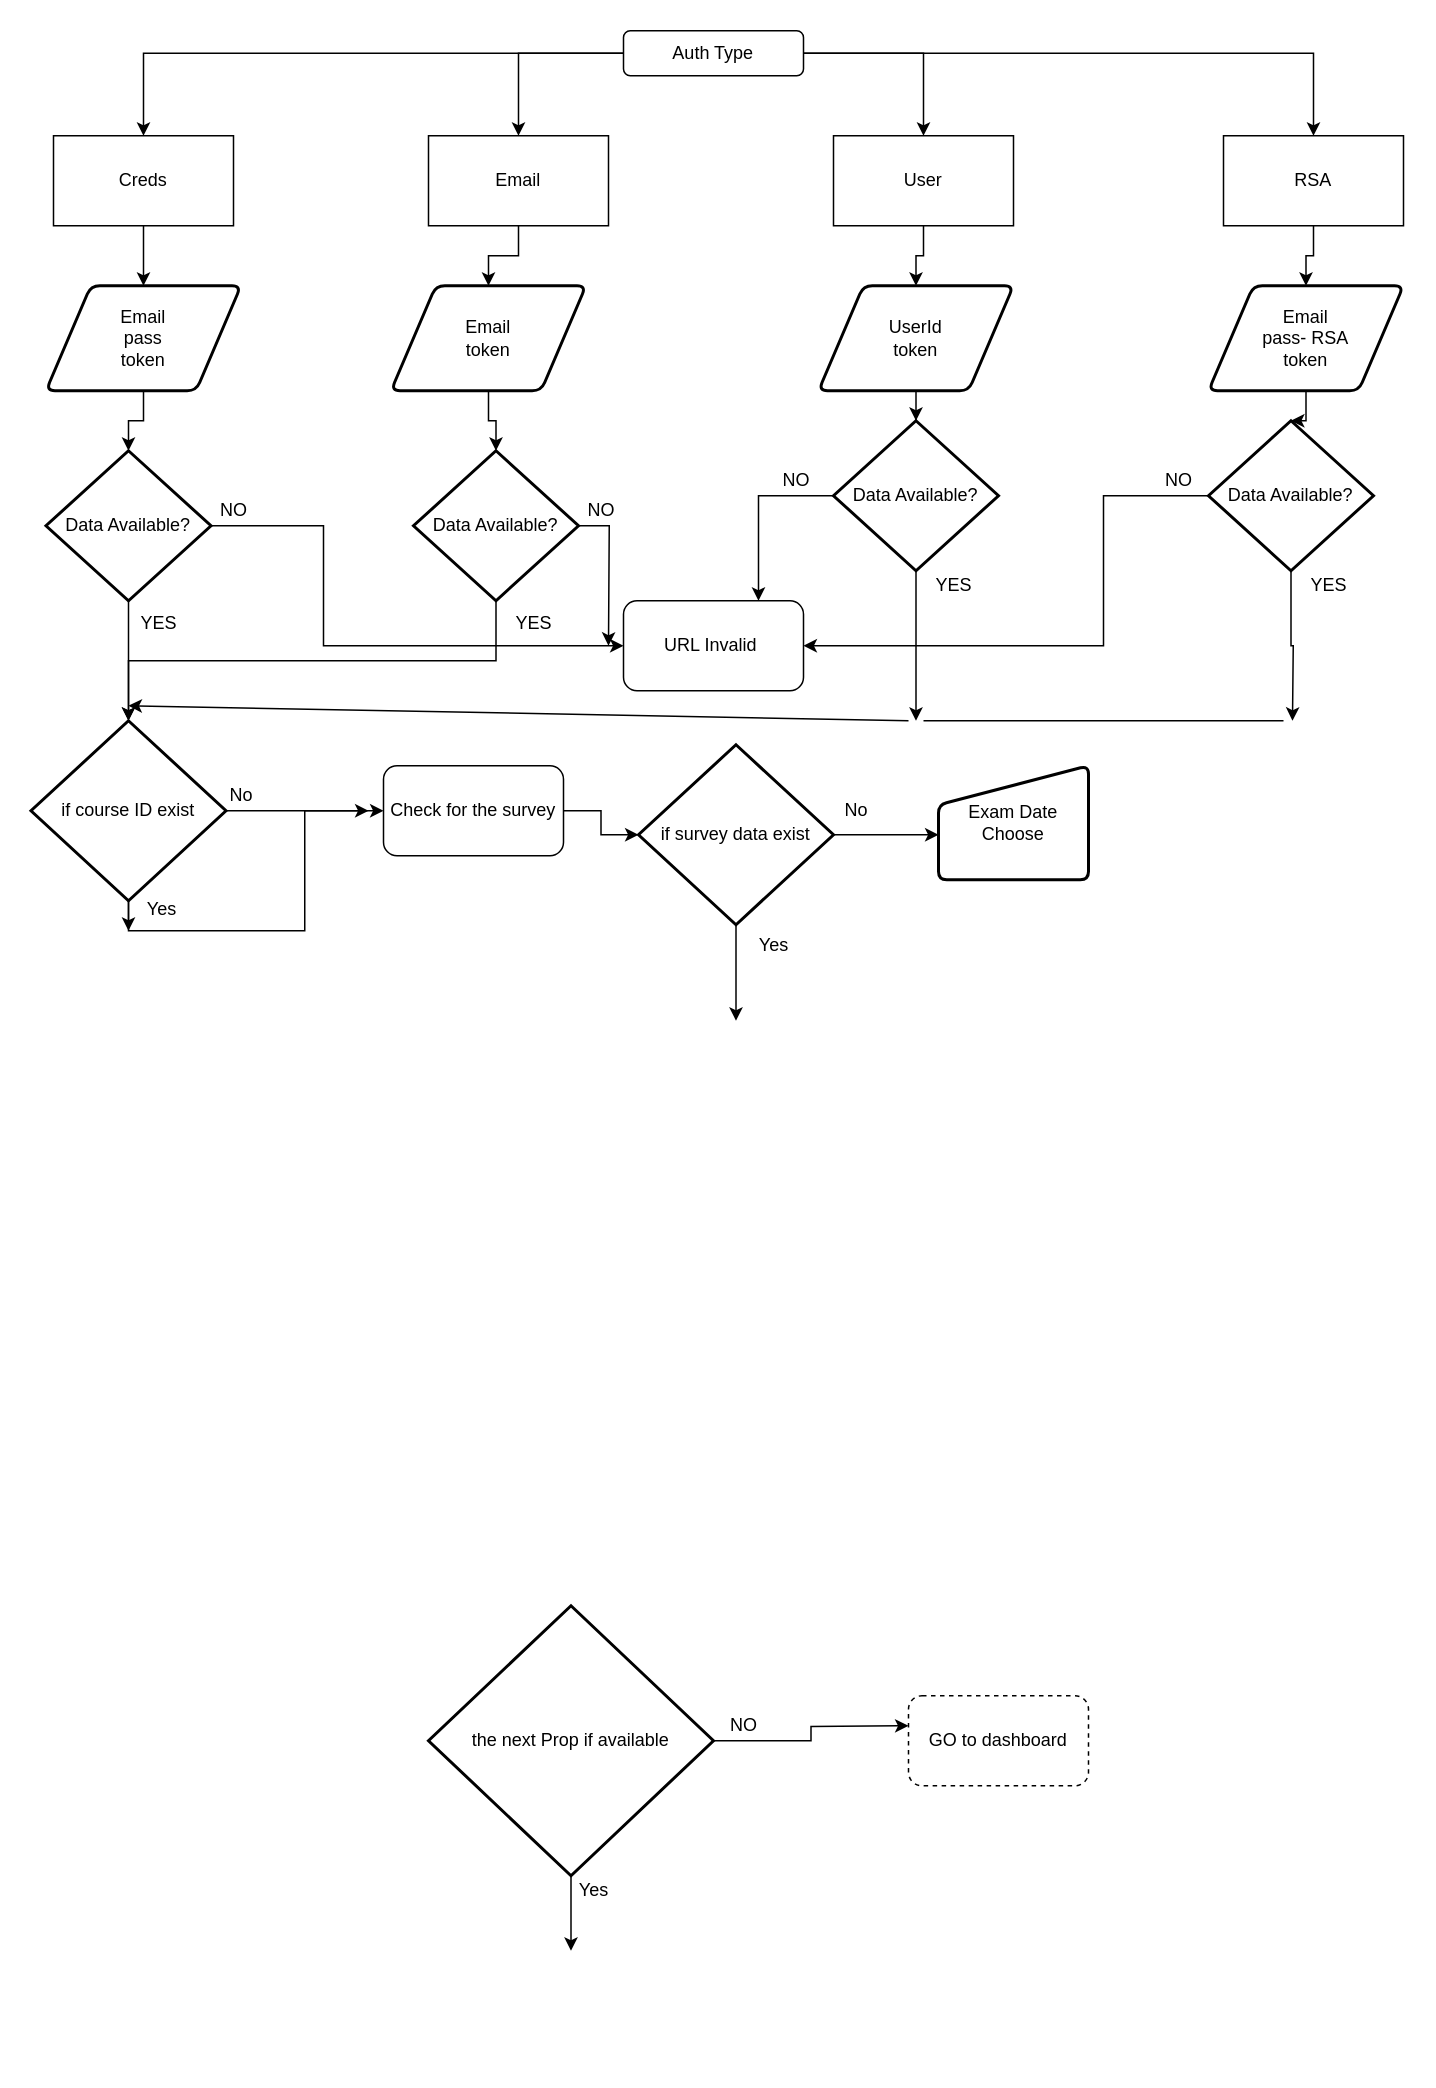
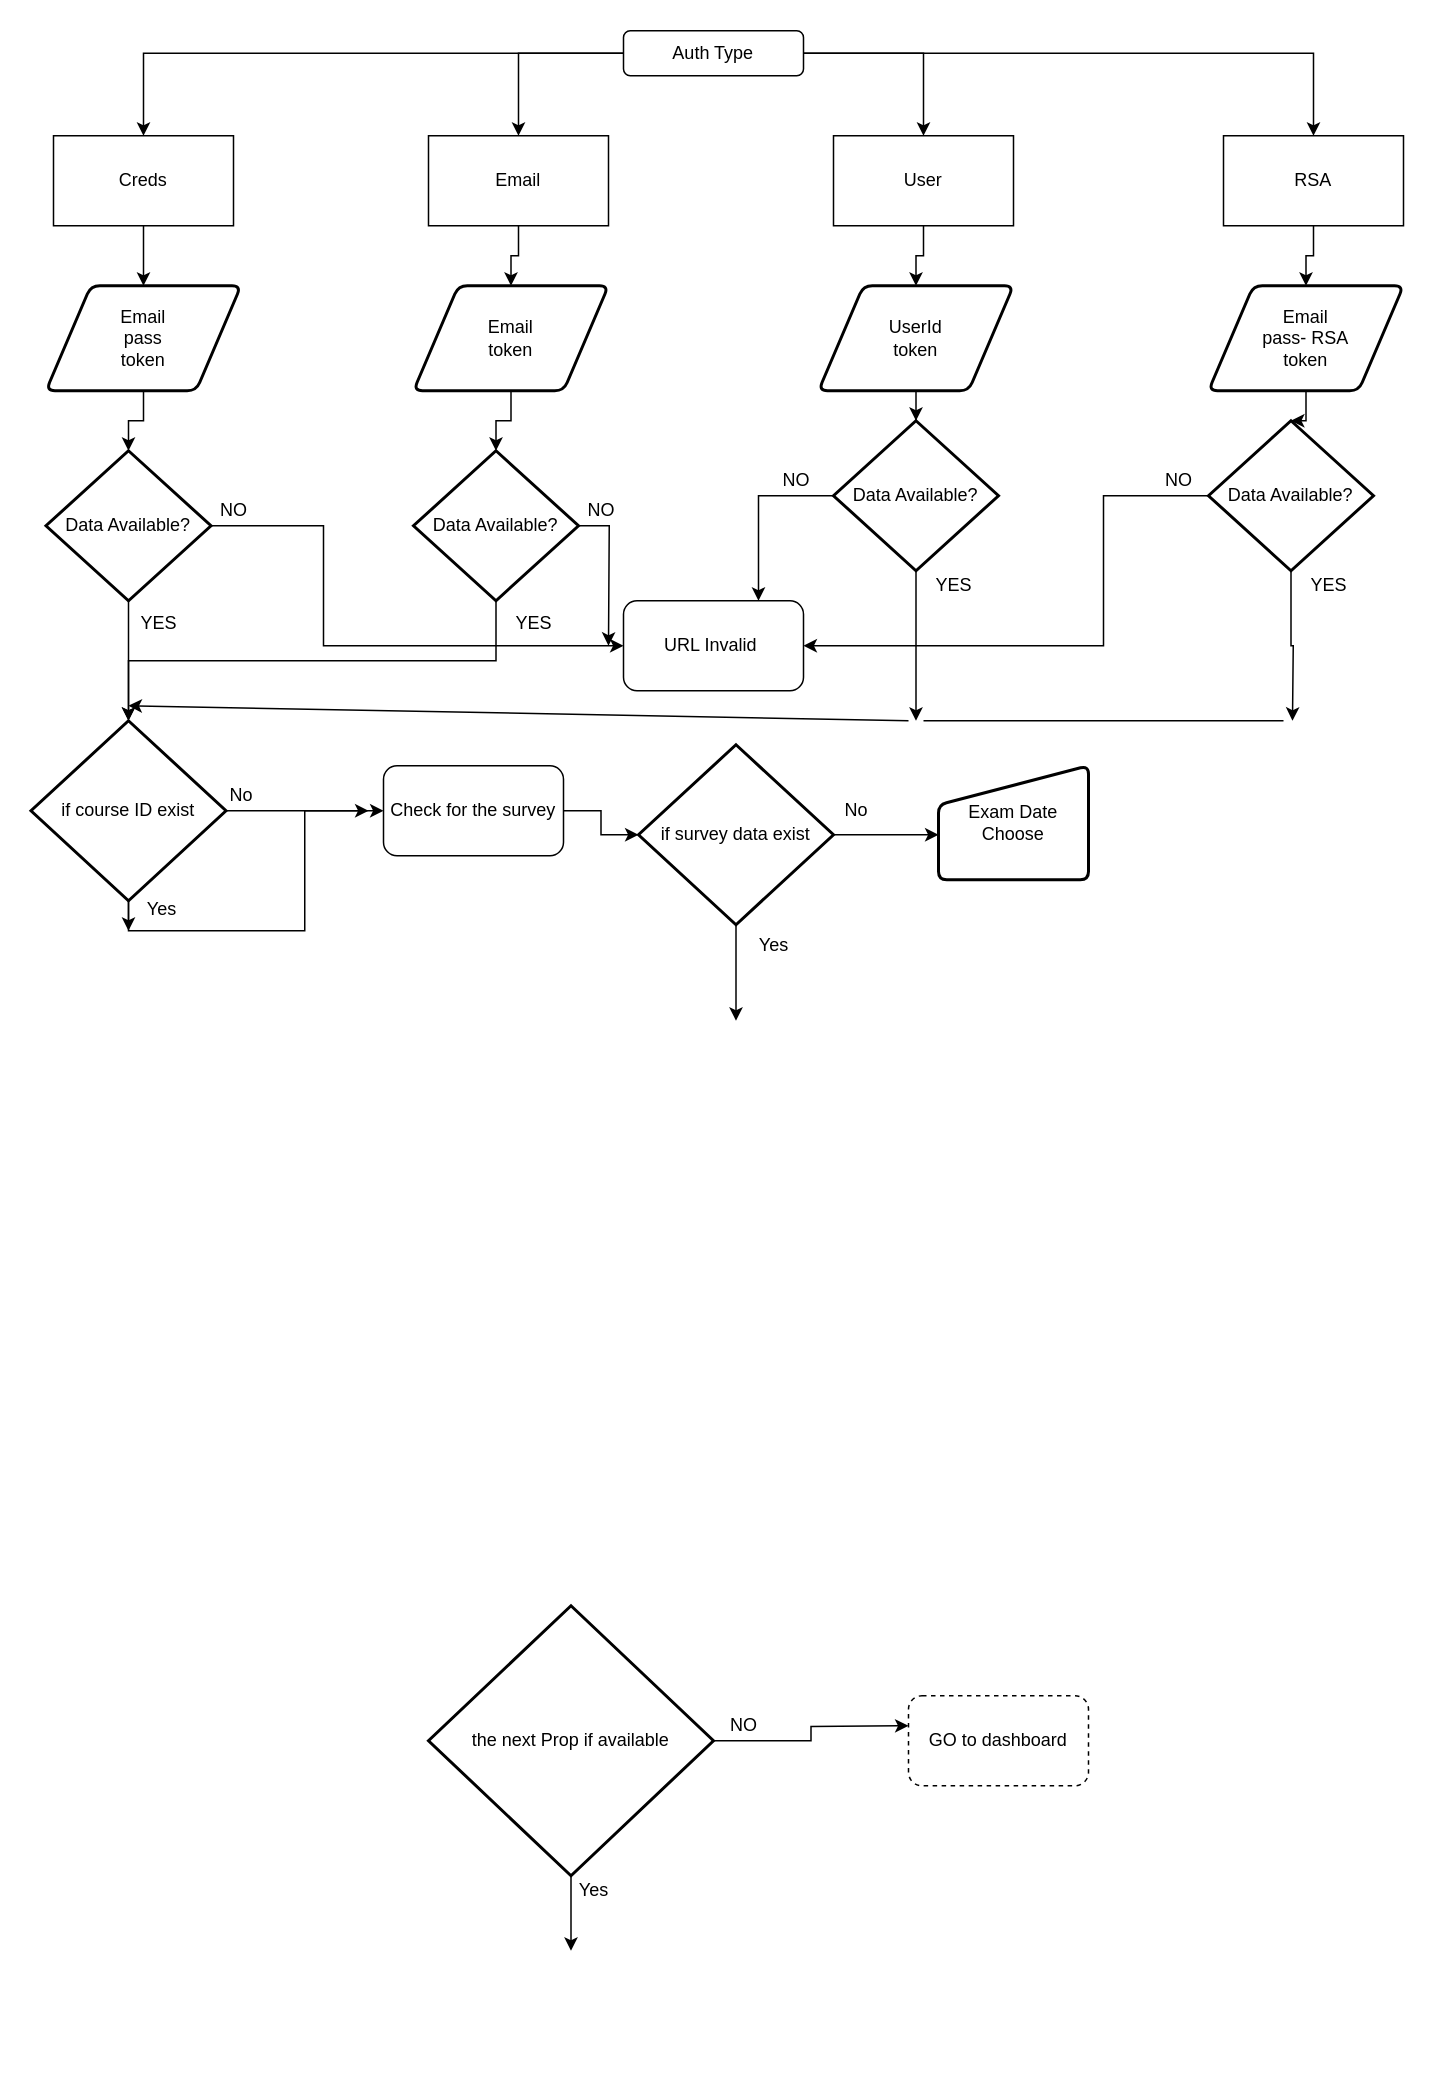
(488, 338) -> (511, 338)
